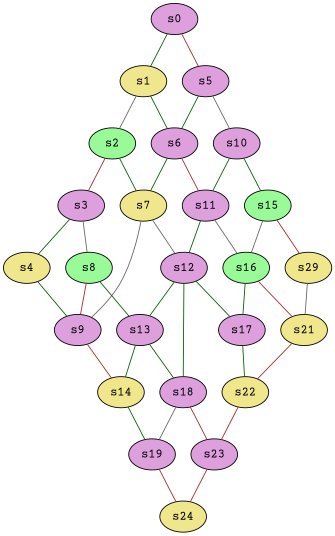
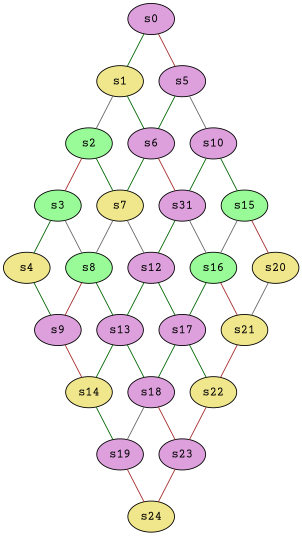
(81, 206) -> (58, 206)
(206, 206) -> (182, 206)
(308, 268) -> (276, 268)
(125, 274) -> (105, 237)
(184, 330) -> (167, 361)
